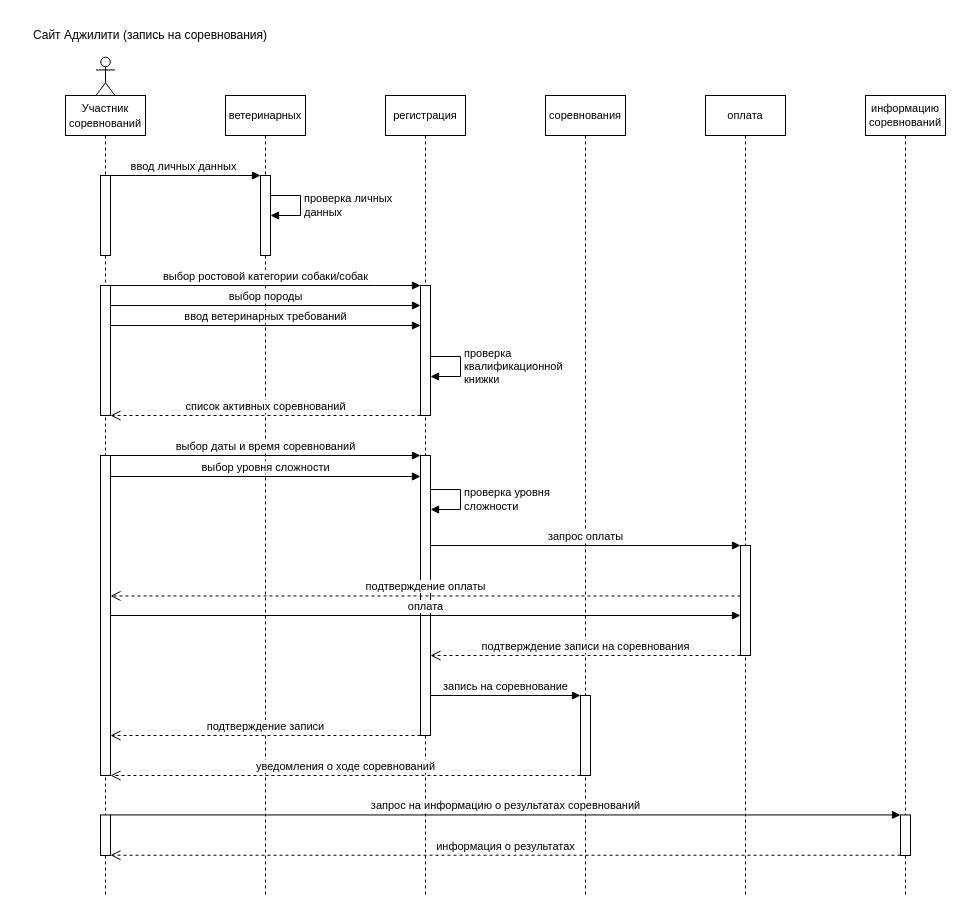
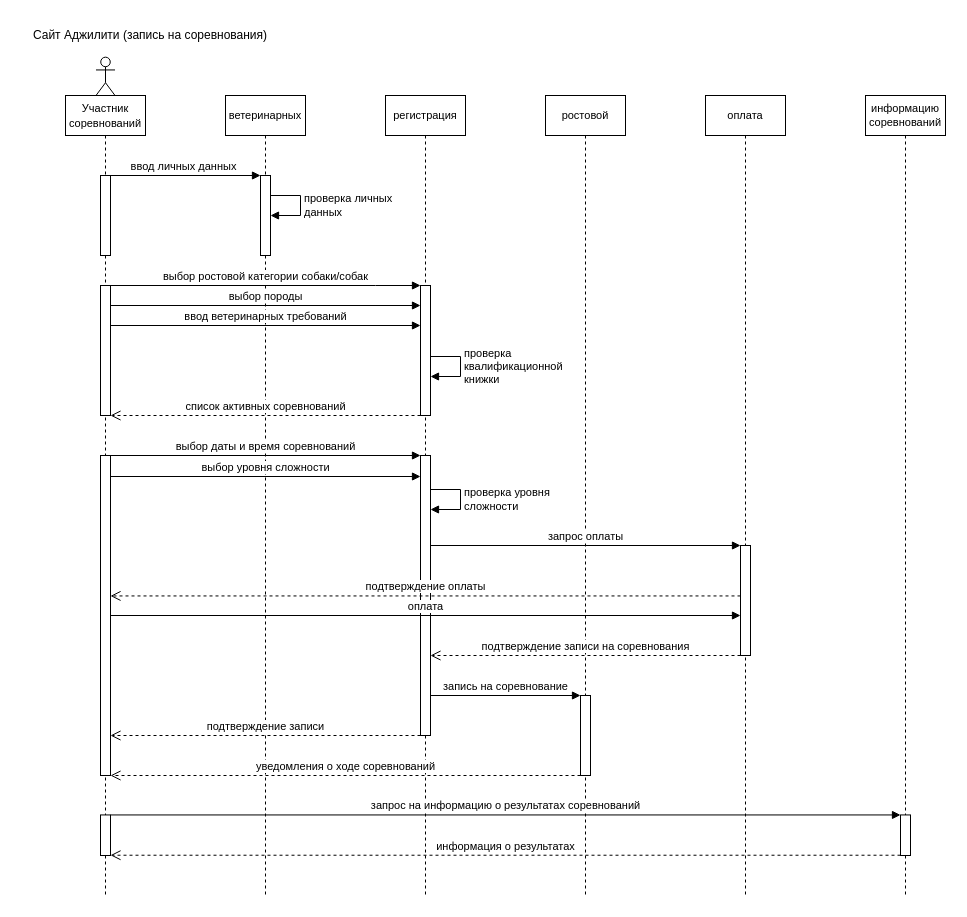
(586, 116) -> (586, 116)
